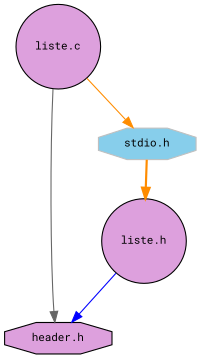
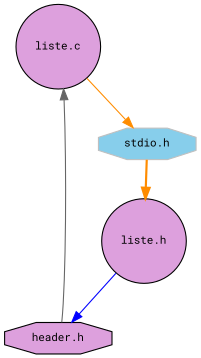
(51, 200) -> (66, 211)
